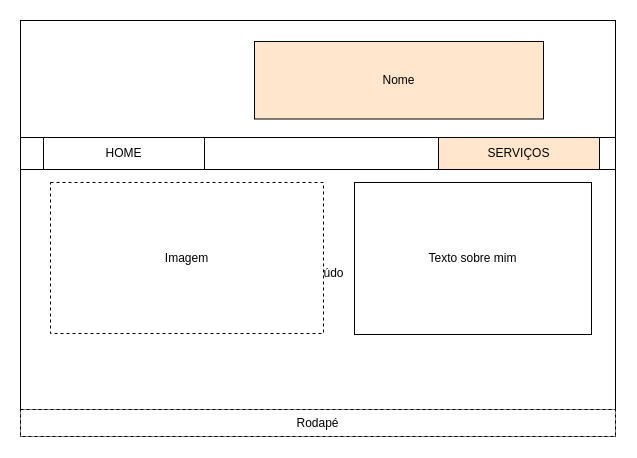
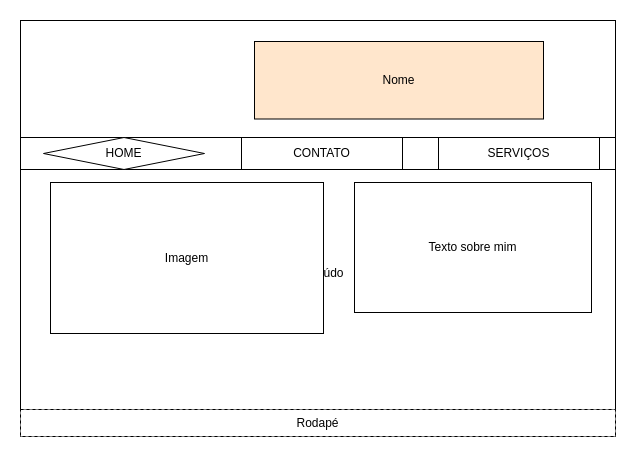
(124, 154) -> (124, 154)
none -> (322, 154)
(519, 154) -> (519, 154)
(187, 258) -> (187, 258)
(473, 259) -> (473, 248)
